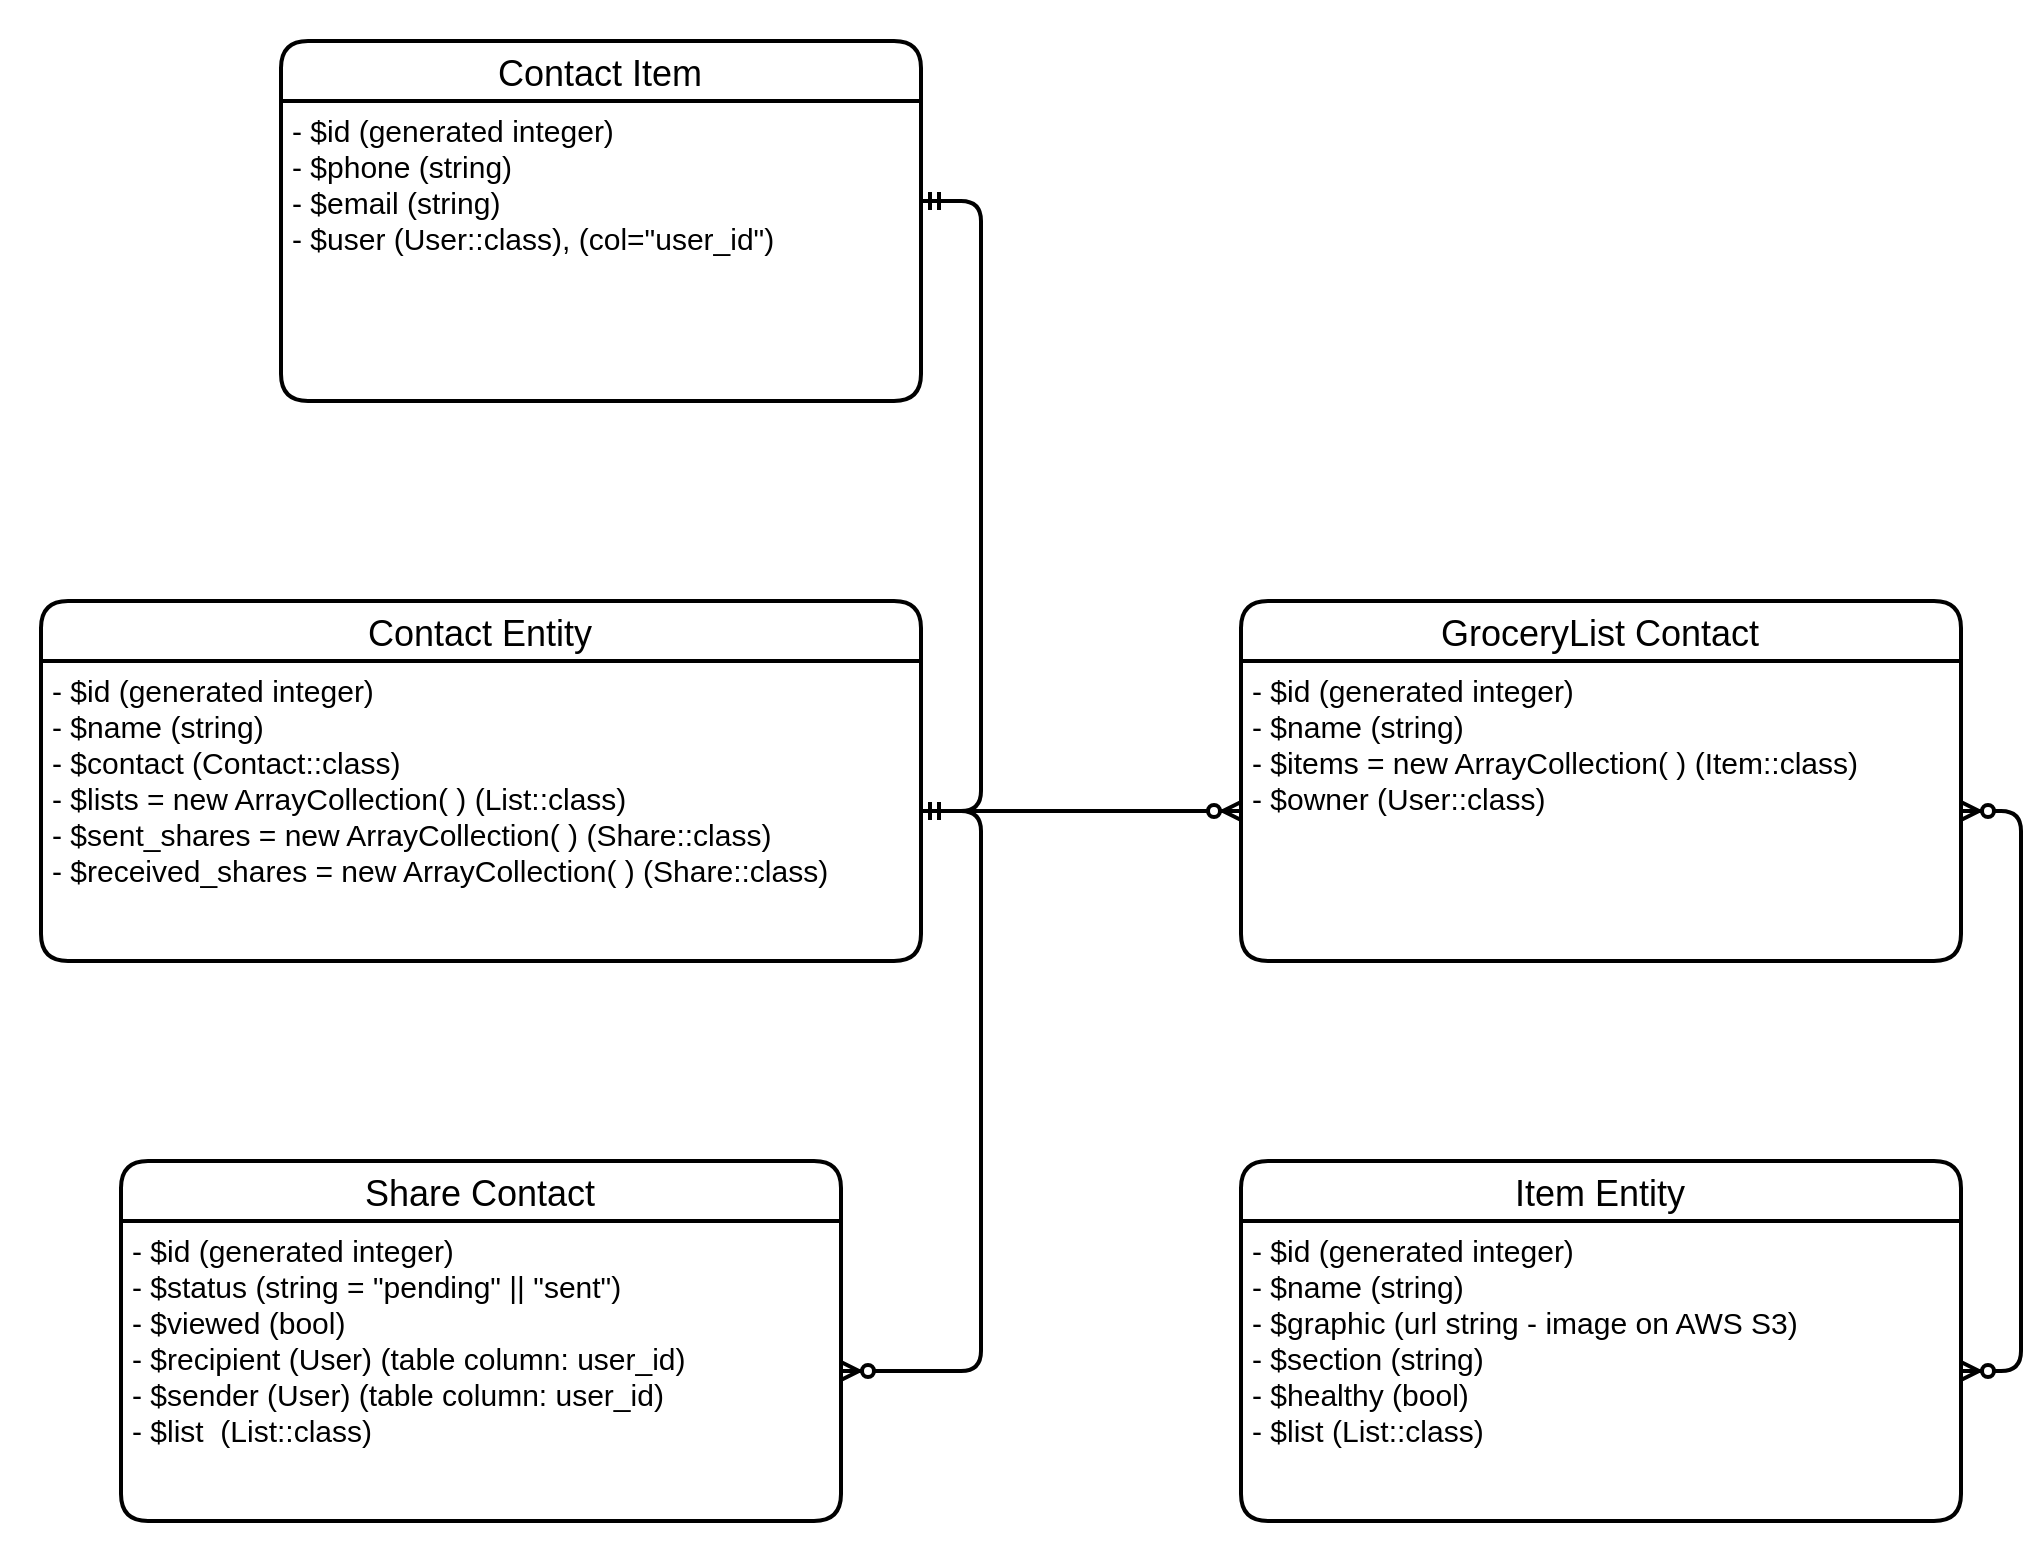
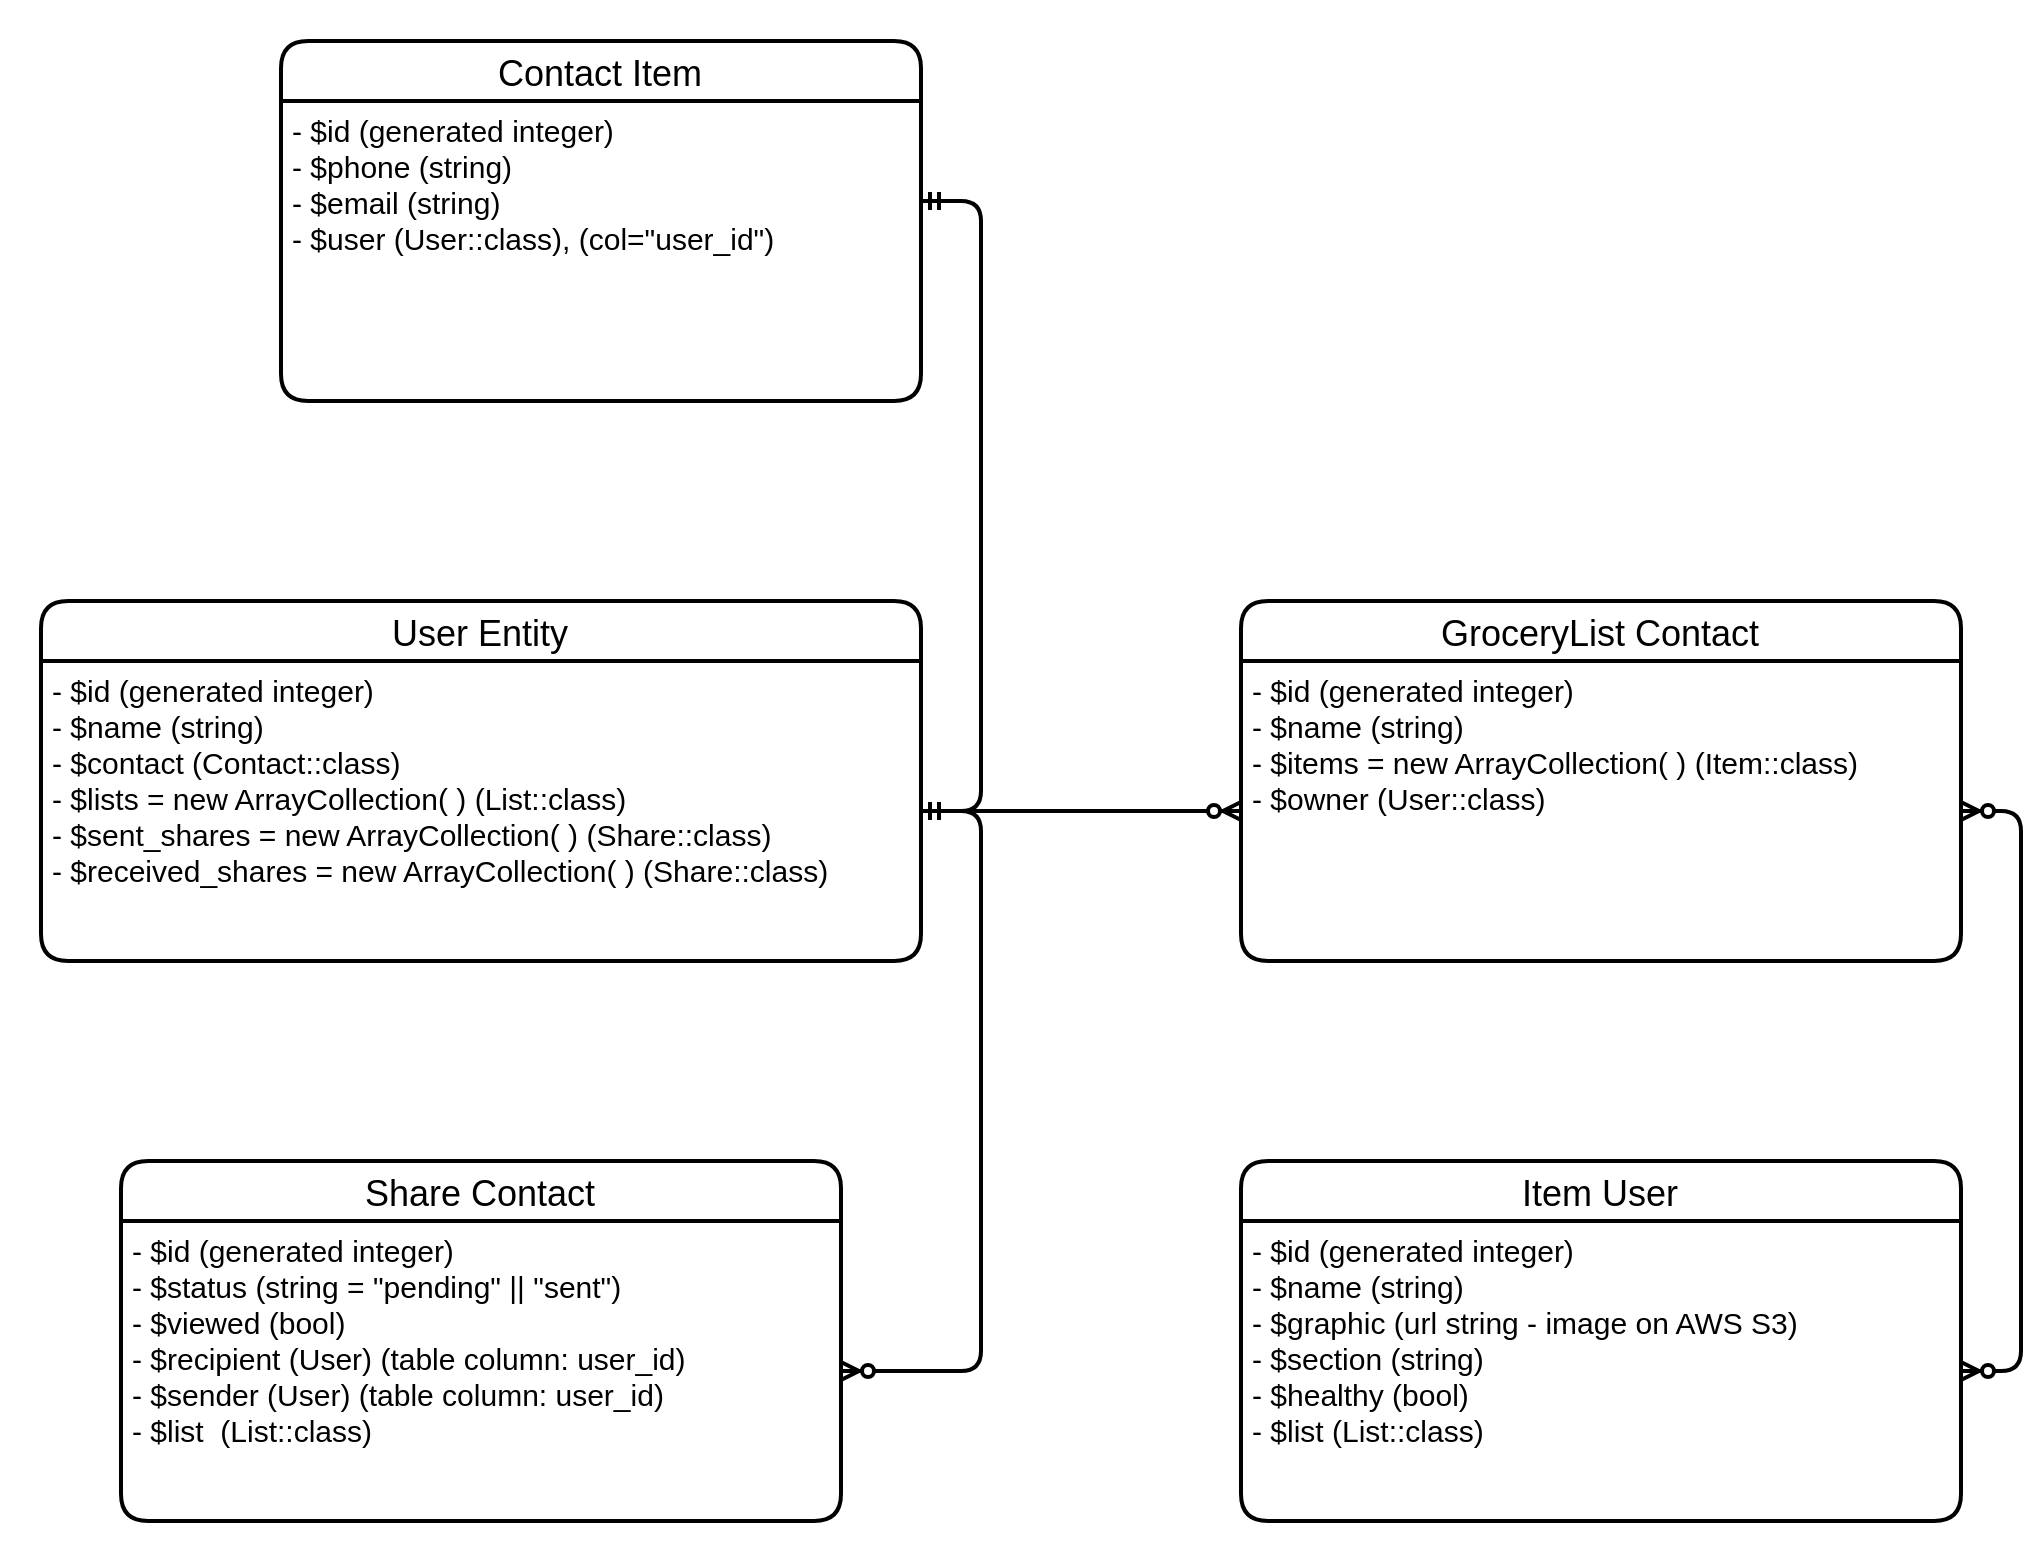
(480, 634) -> (480, 634)
(1600, 1194) -> (1600, 1194)
